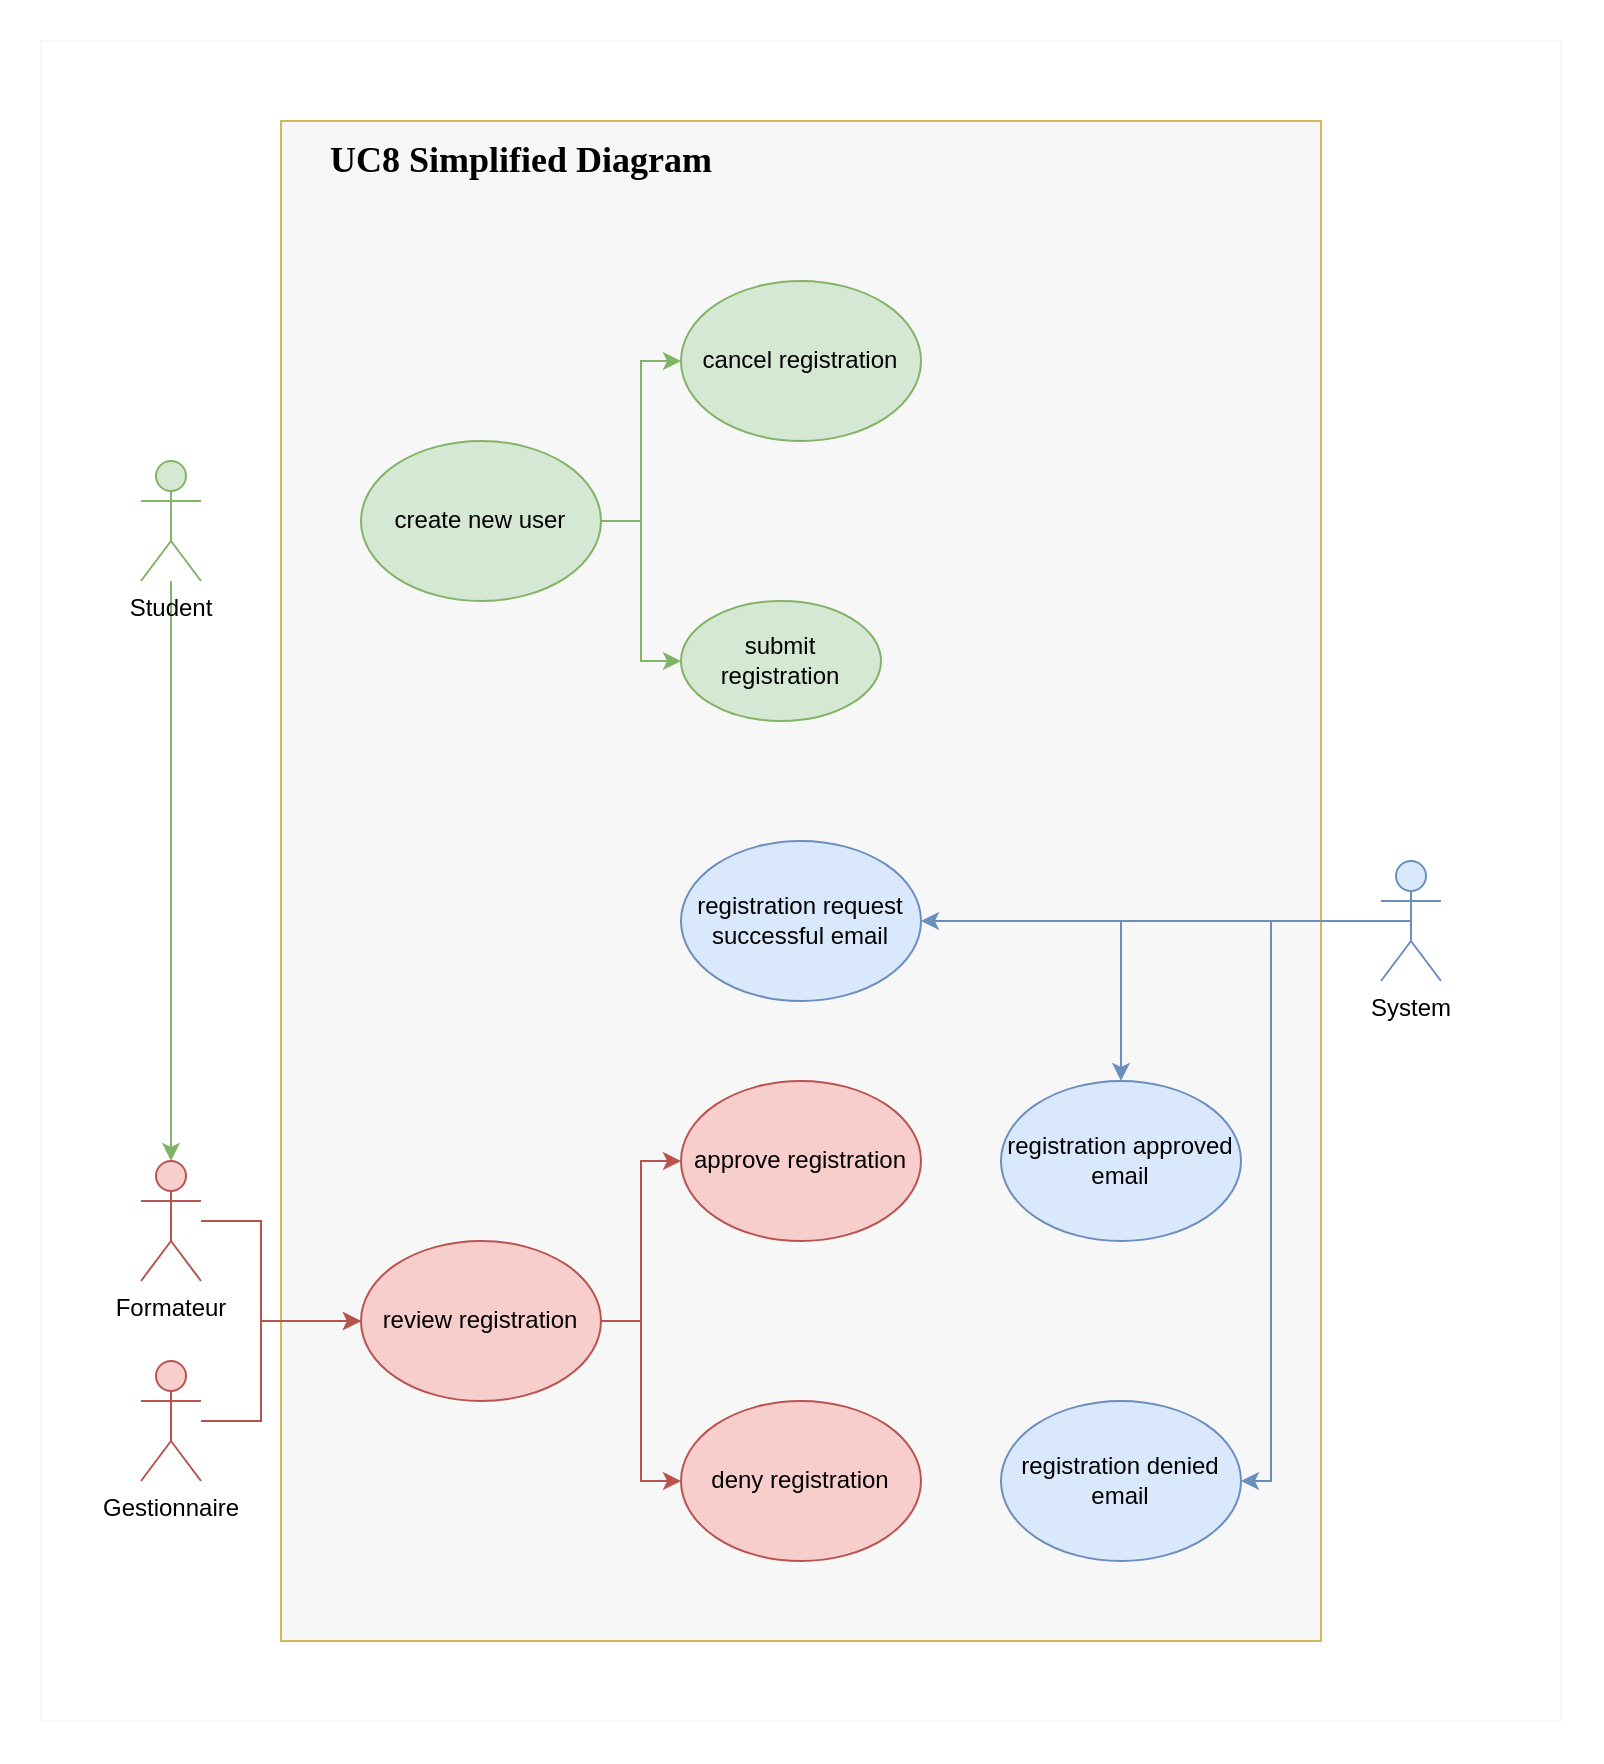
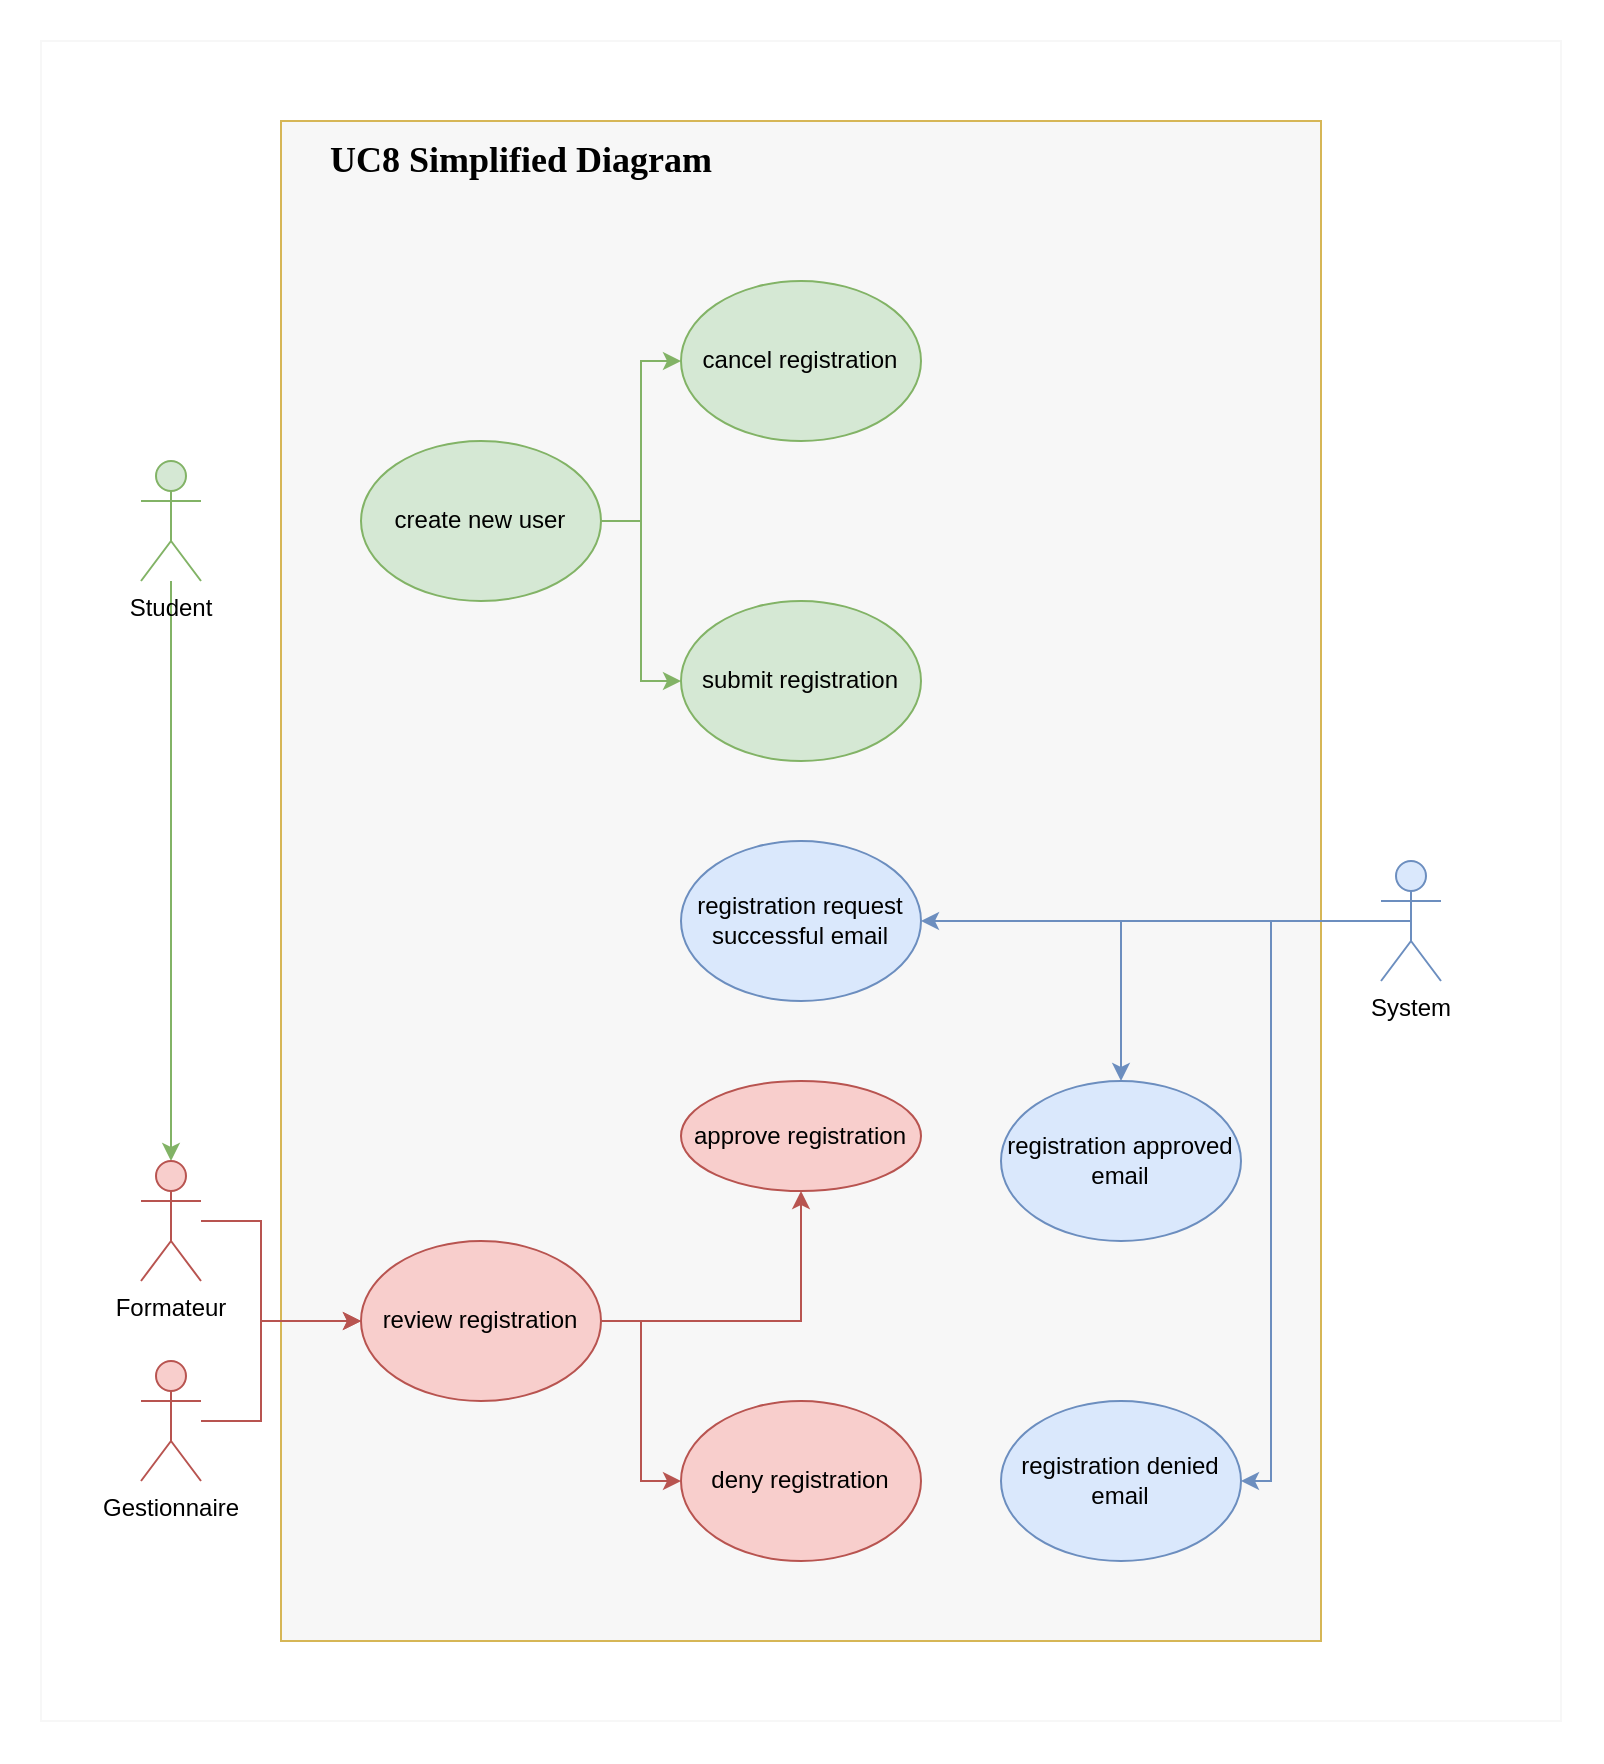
(781, 661) -> (801, 681)
(801, 1161) -> (801, 1136)
